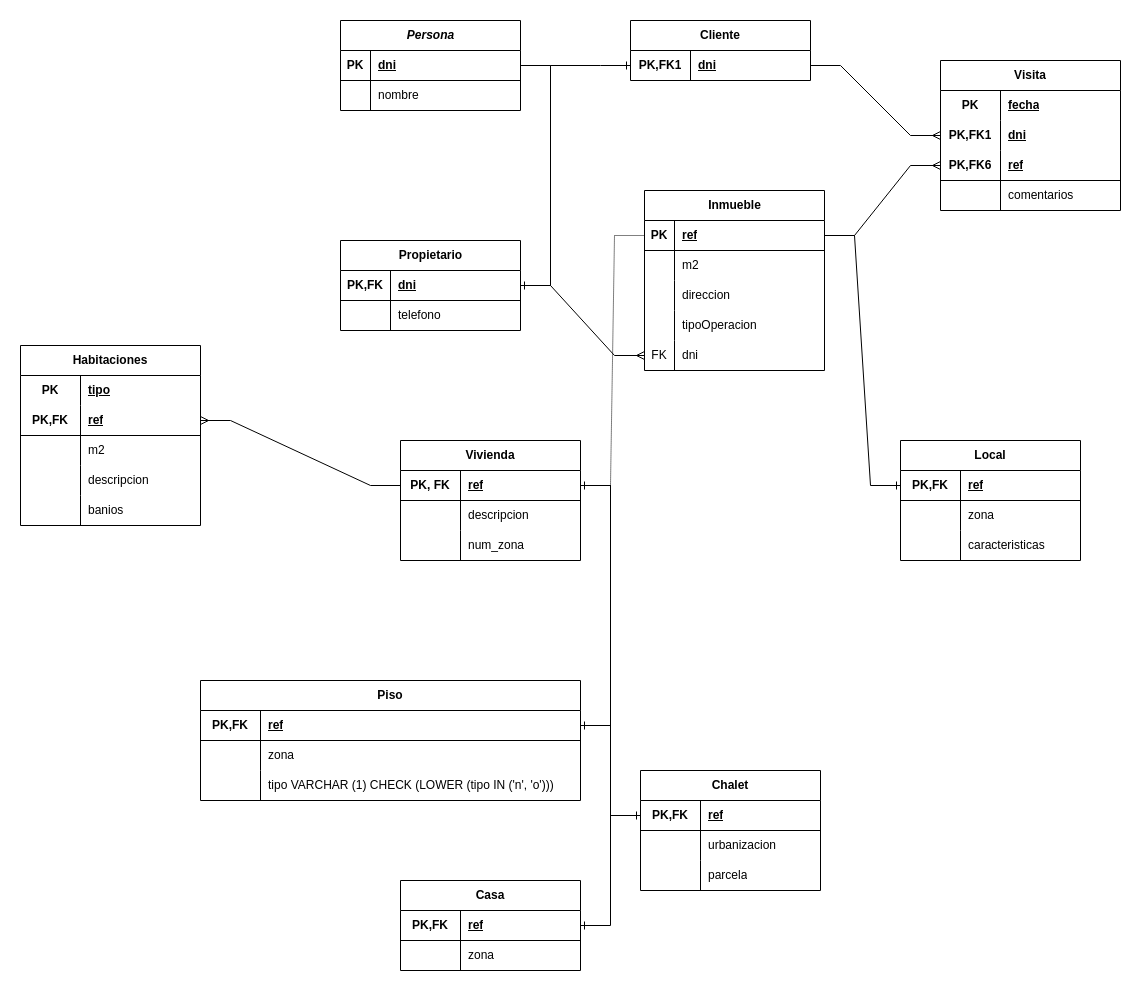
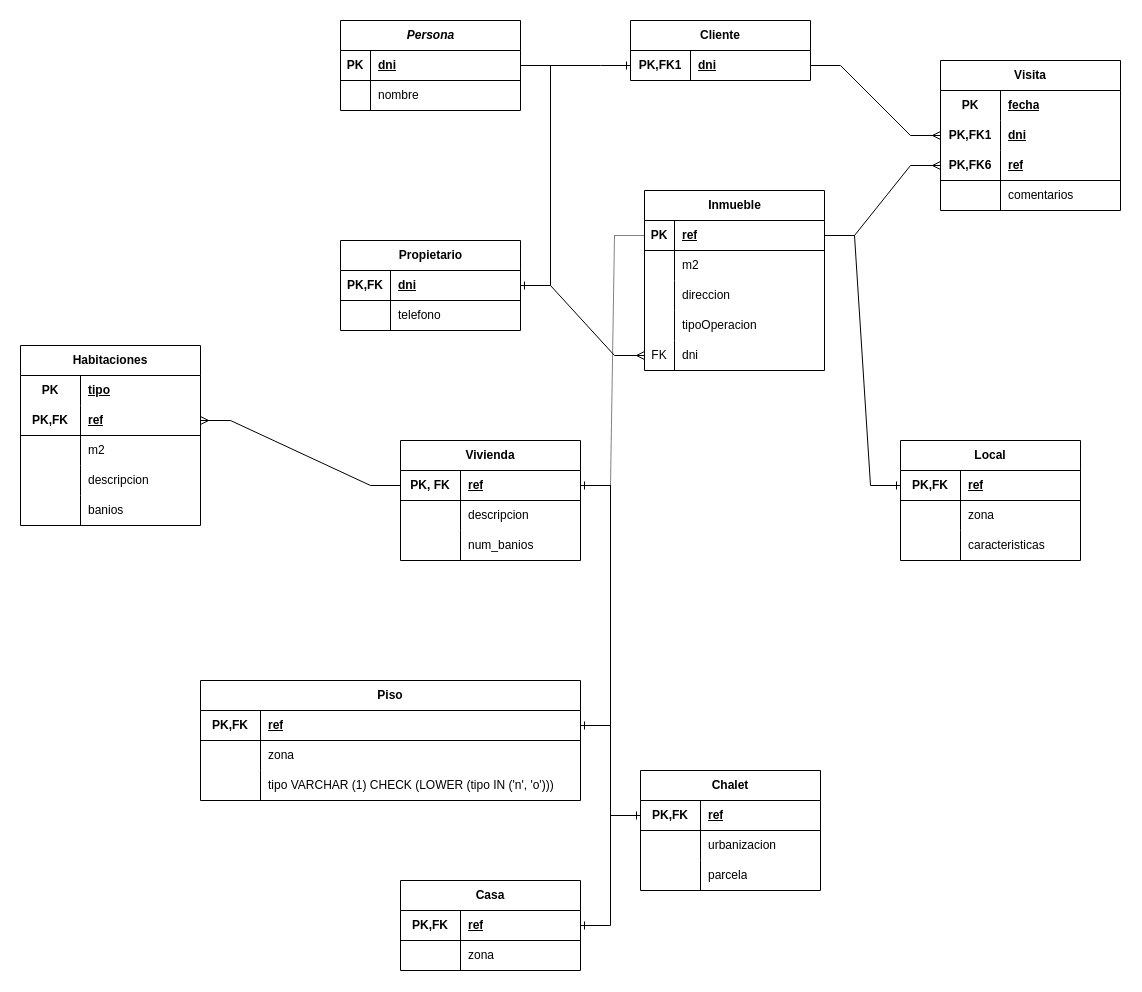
(495, 546) -> (501, 546)
